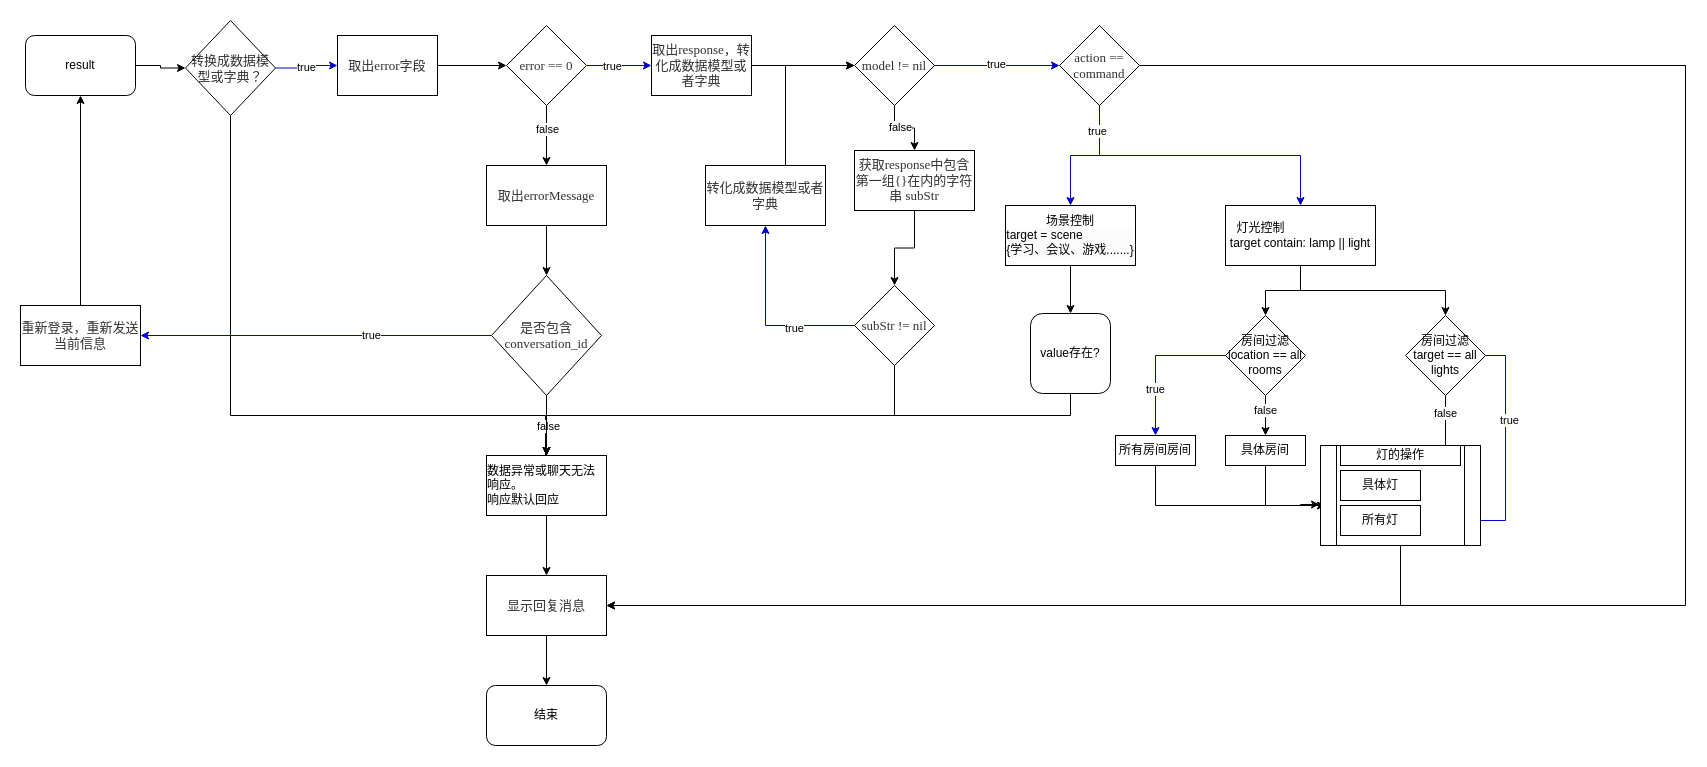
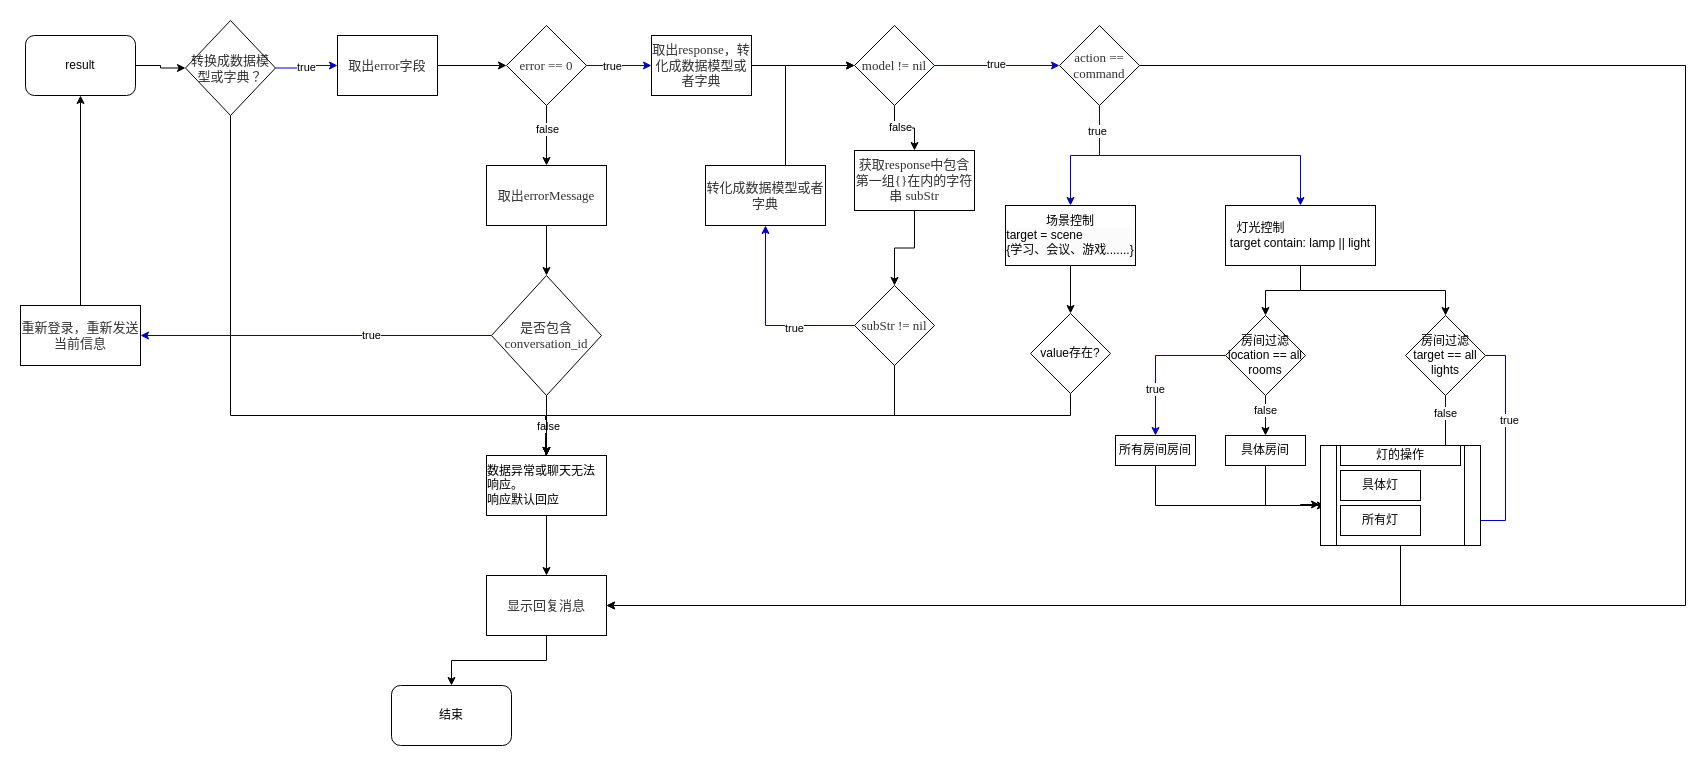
(1071, 354) -> (1071, 354)
(547, 716) -> (452, 716)
